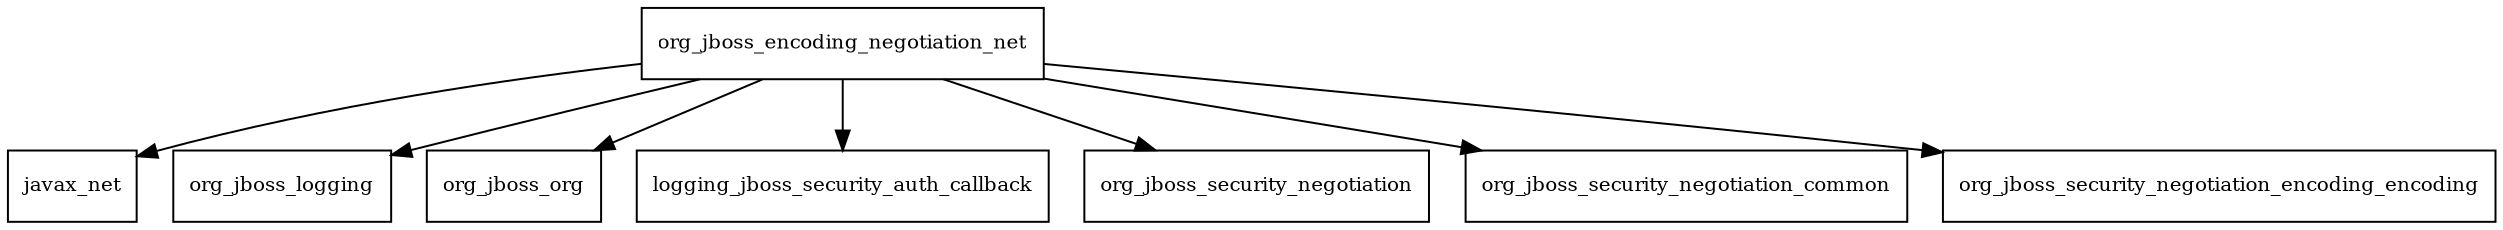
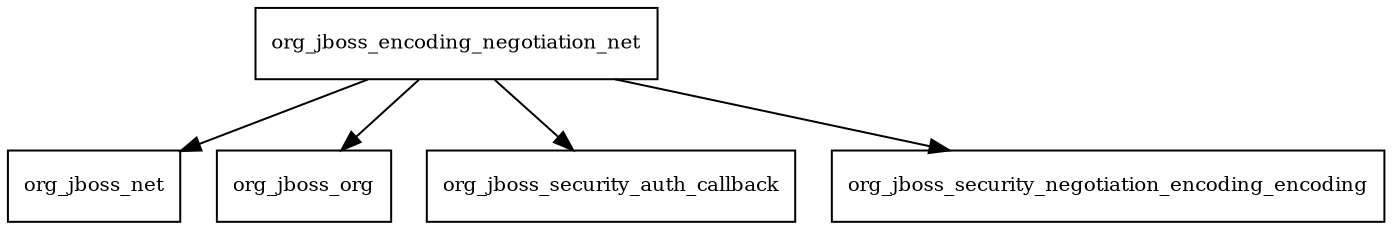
(72, 186) -> none
(282, 186) -> (94, 186)
(843, 186) -> (611, 186)
(1257, 186) -> none
(1686, 186) -> none
